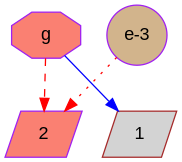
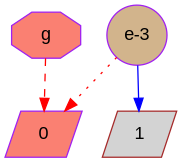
(86, 77) -> (138, 82)
(44, 134) -> (44, 134)
